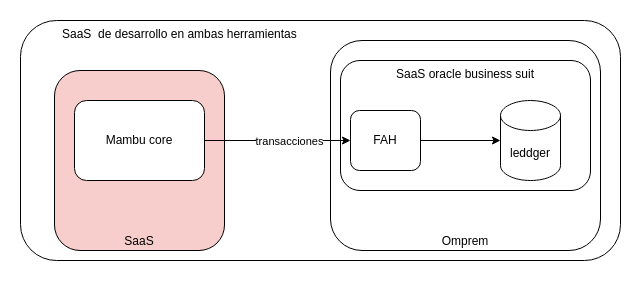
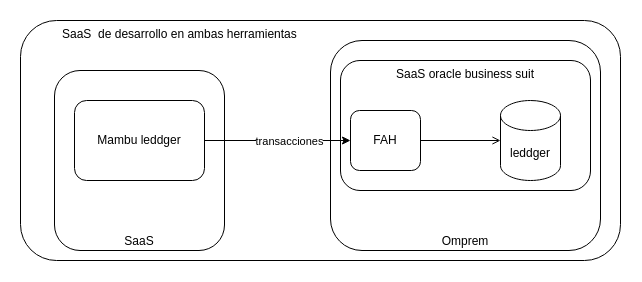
(140, 141) -> (140, 141)
(492, 141) -> (494, 141)
(140, 240) -> (140, 240)
